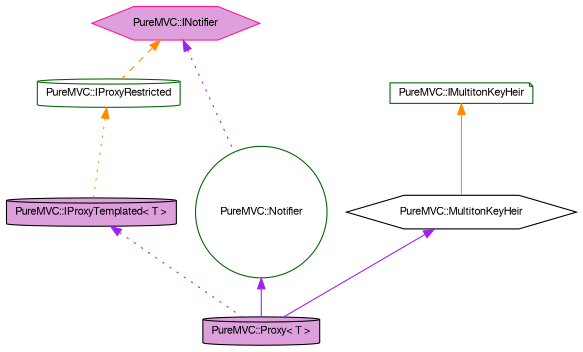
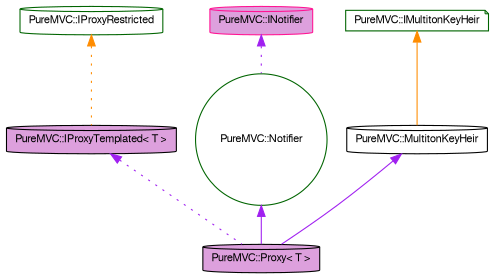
(176, 23) -> (261, 21)
(137, 63) -> none
(461, 212) -> (417, 140)
